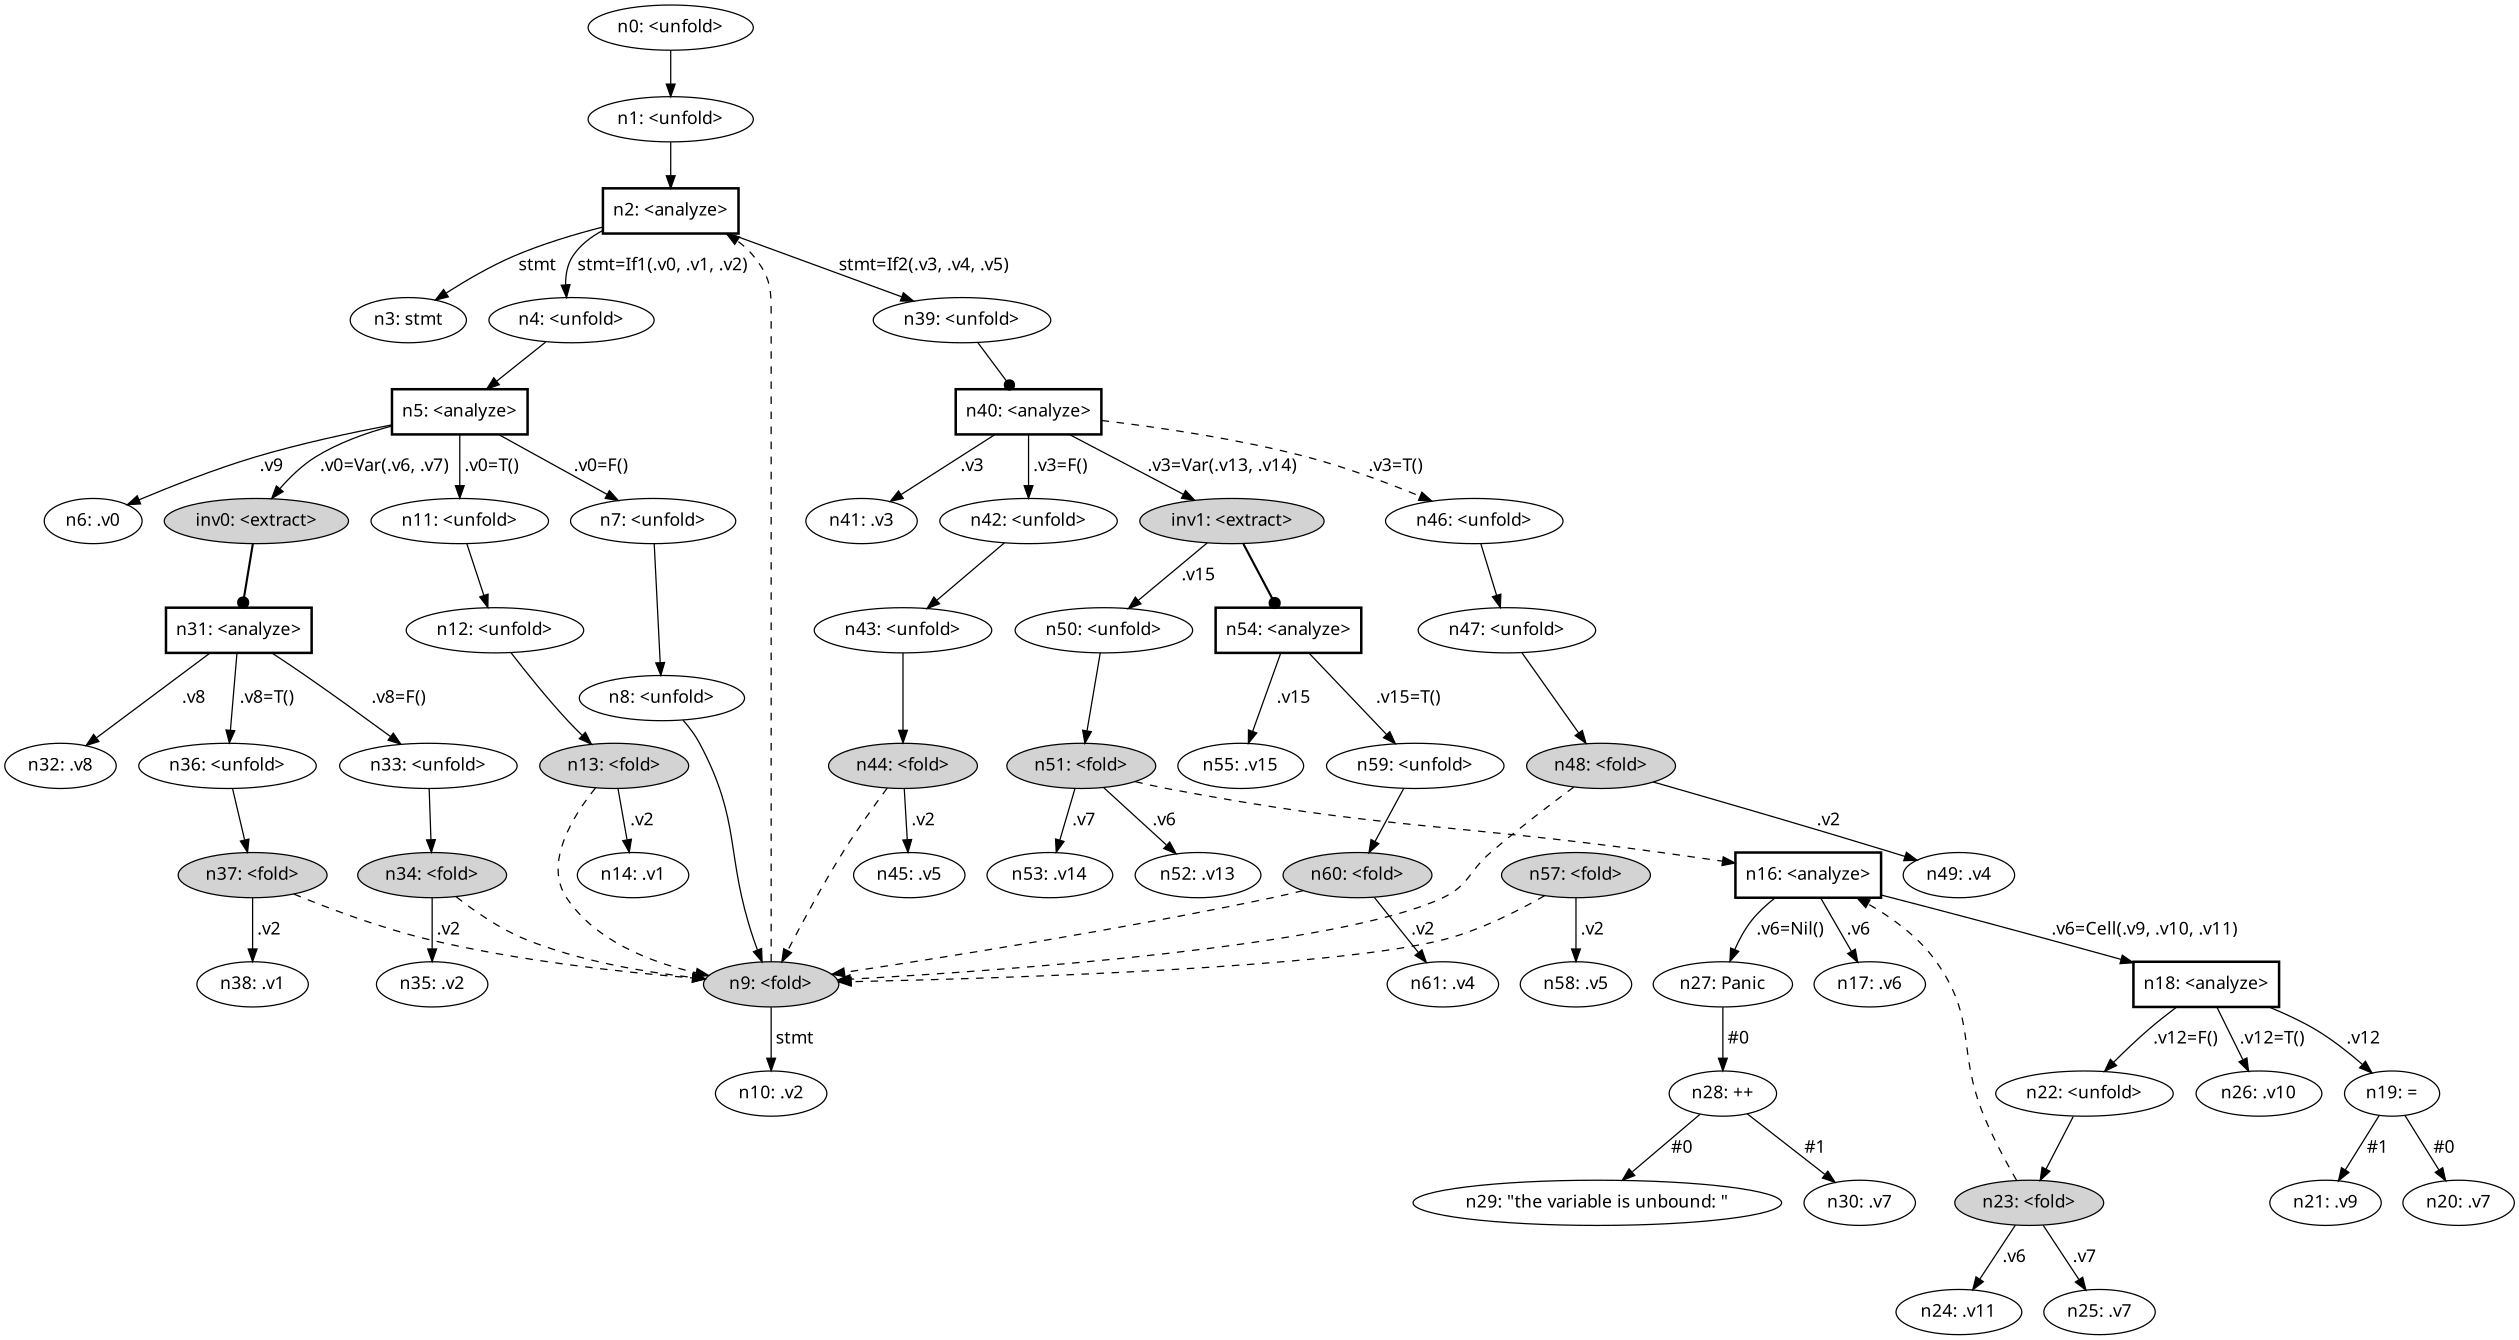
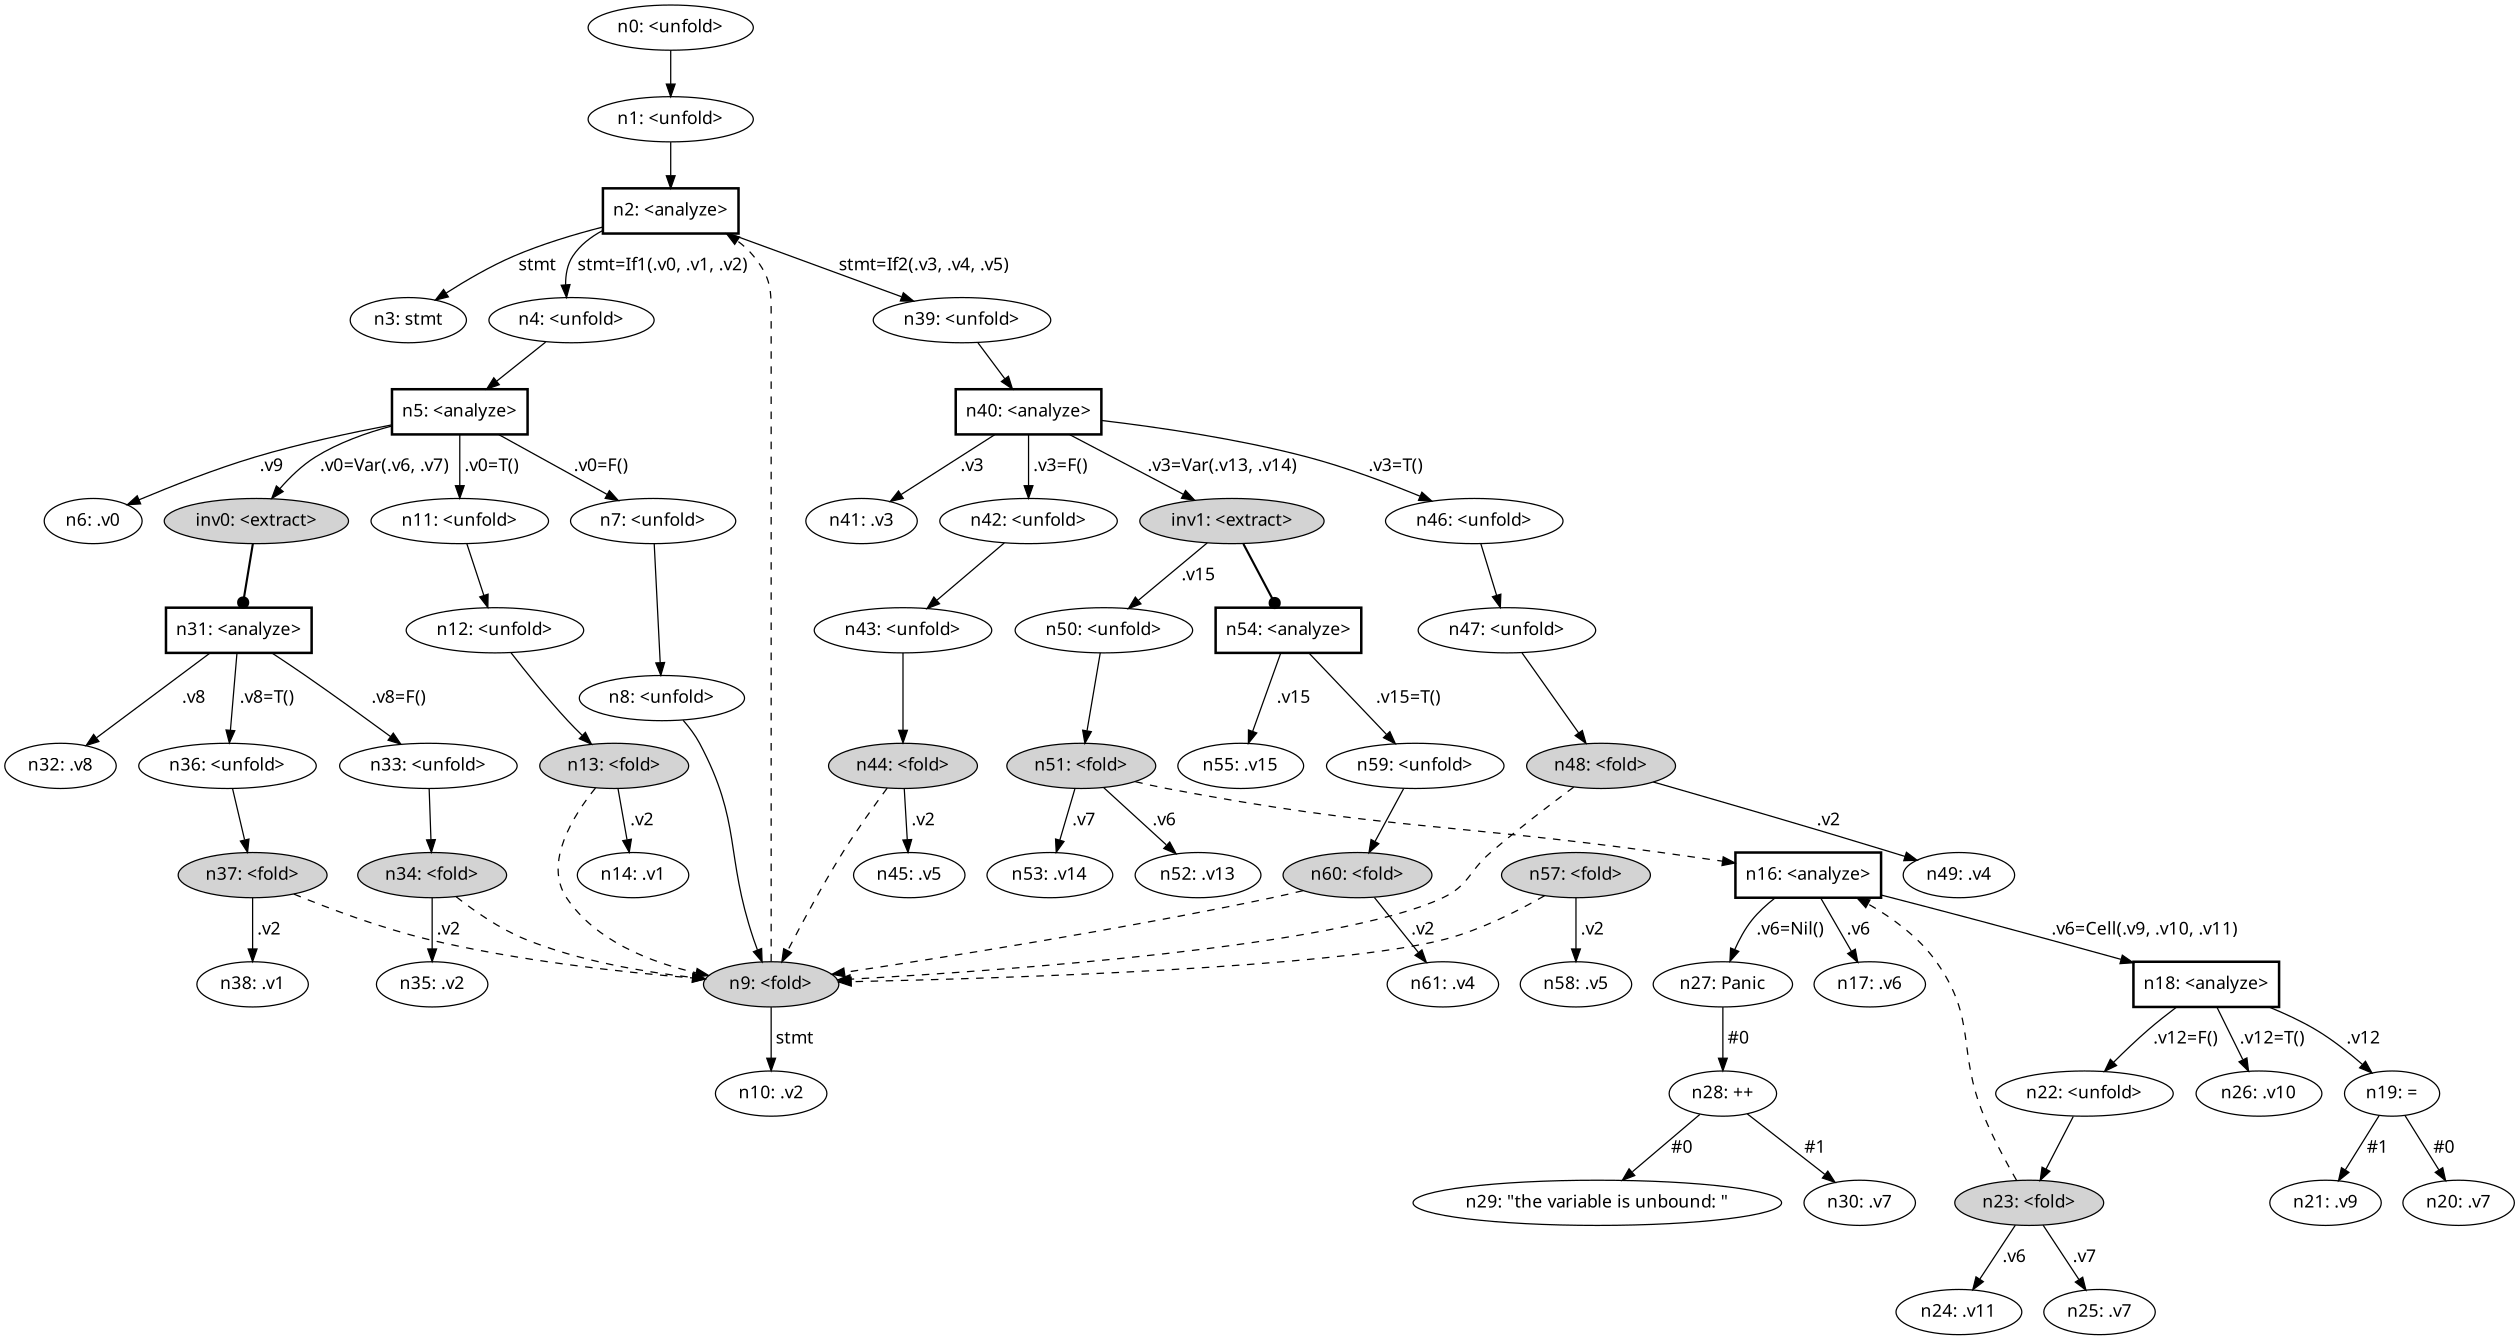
(992, 362) -> (991, 361)
(1264, 447) -> (1264, 447)
